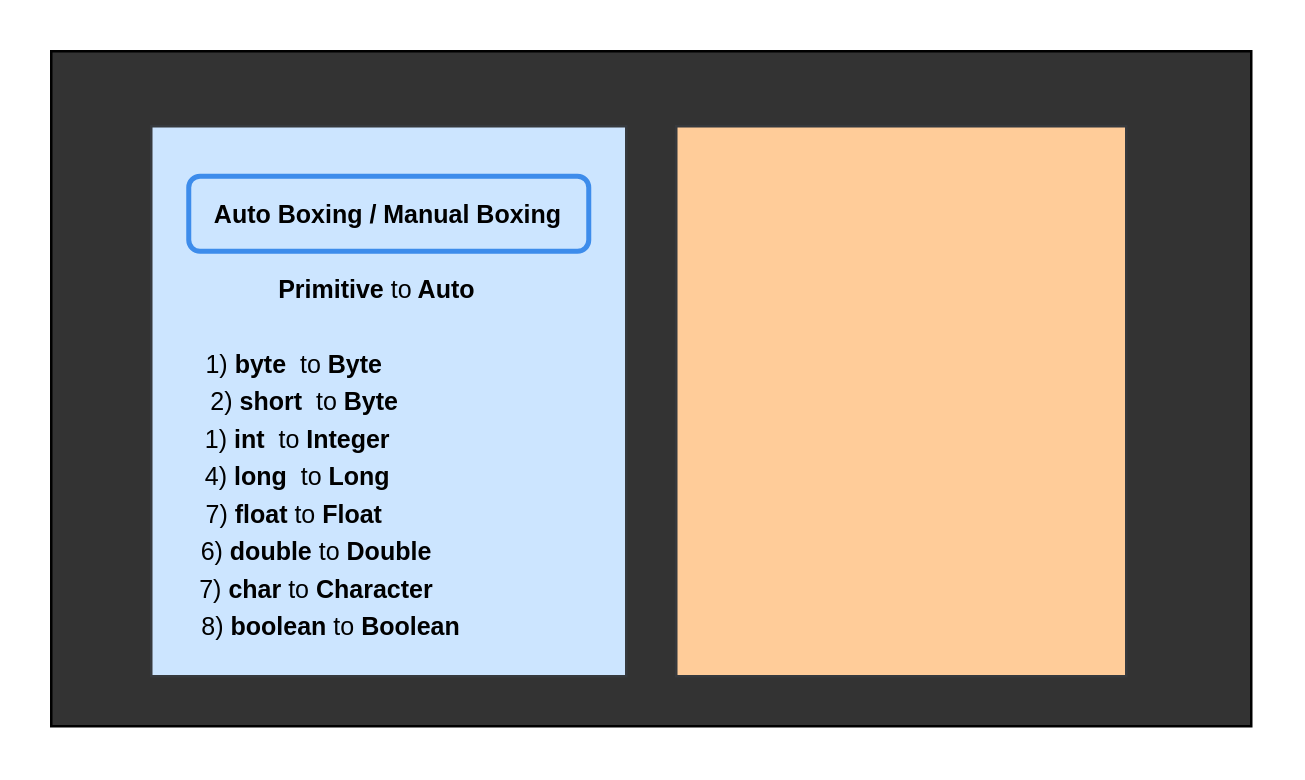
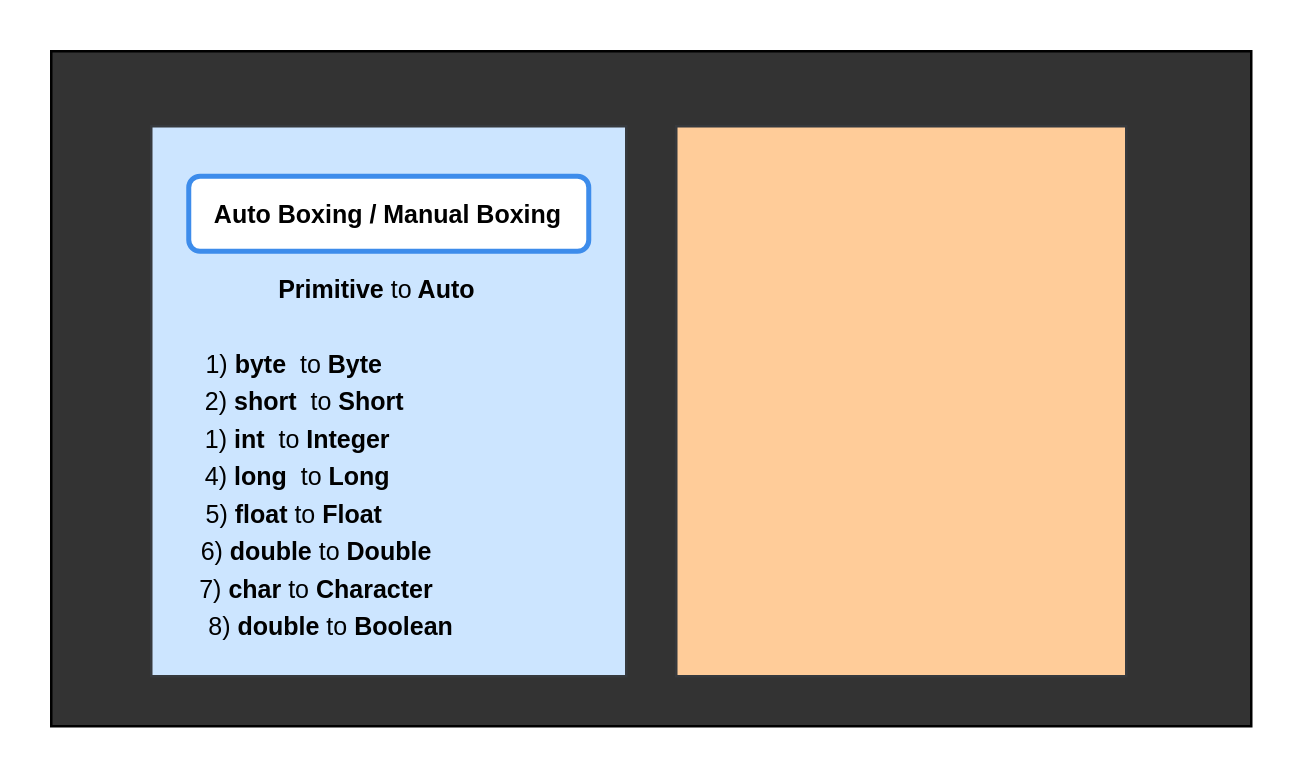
(389, 214) -> (389, 214)
(295, 401) -> (295, 401)
(295, 514) -> (295, 514)
(339, 626) -> (339, 626)
